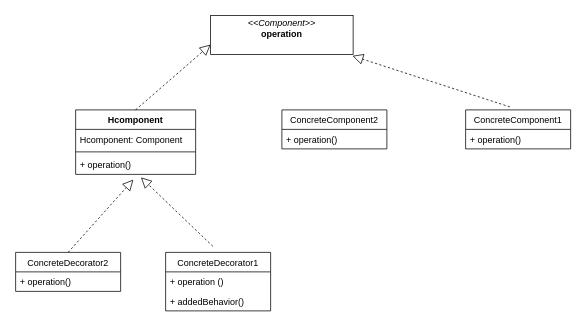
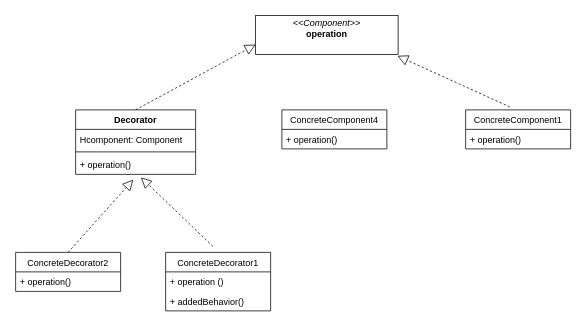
(282, 35) -> (327, 35)
(135, 120) -> (135, 120)
(334, 120) -> (334, 120)
